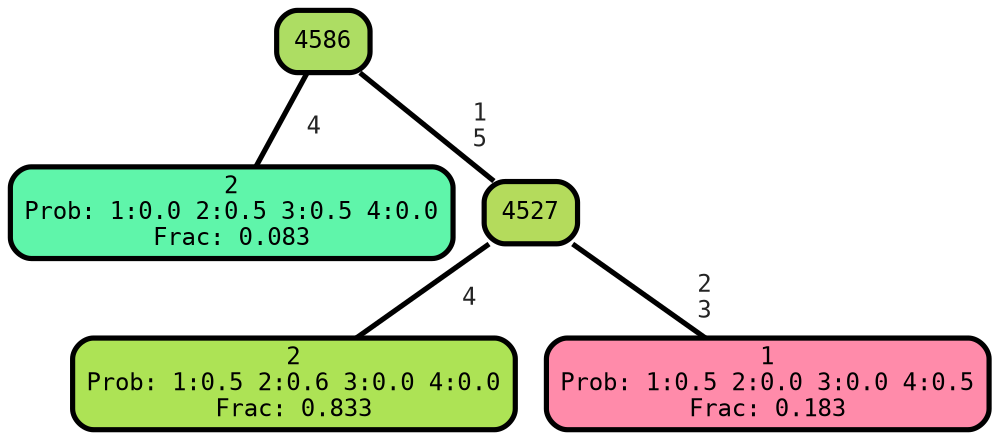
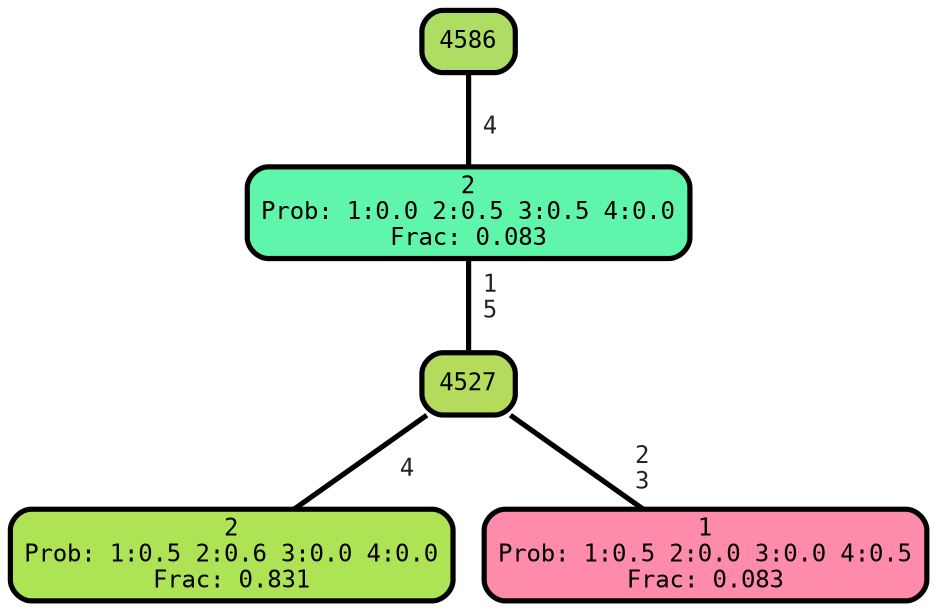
(427, 127) -> (469, 306)
(294, 384) -> (232, 555)
(768, 384) -> (706, 555)
